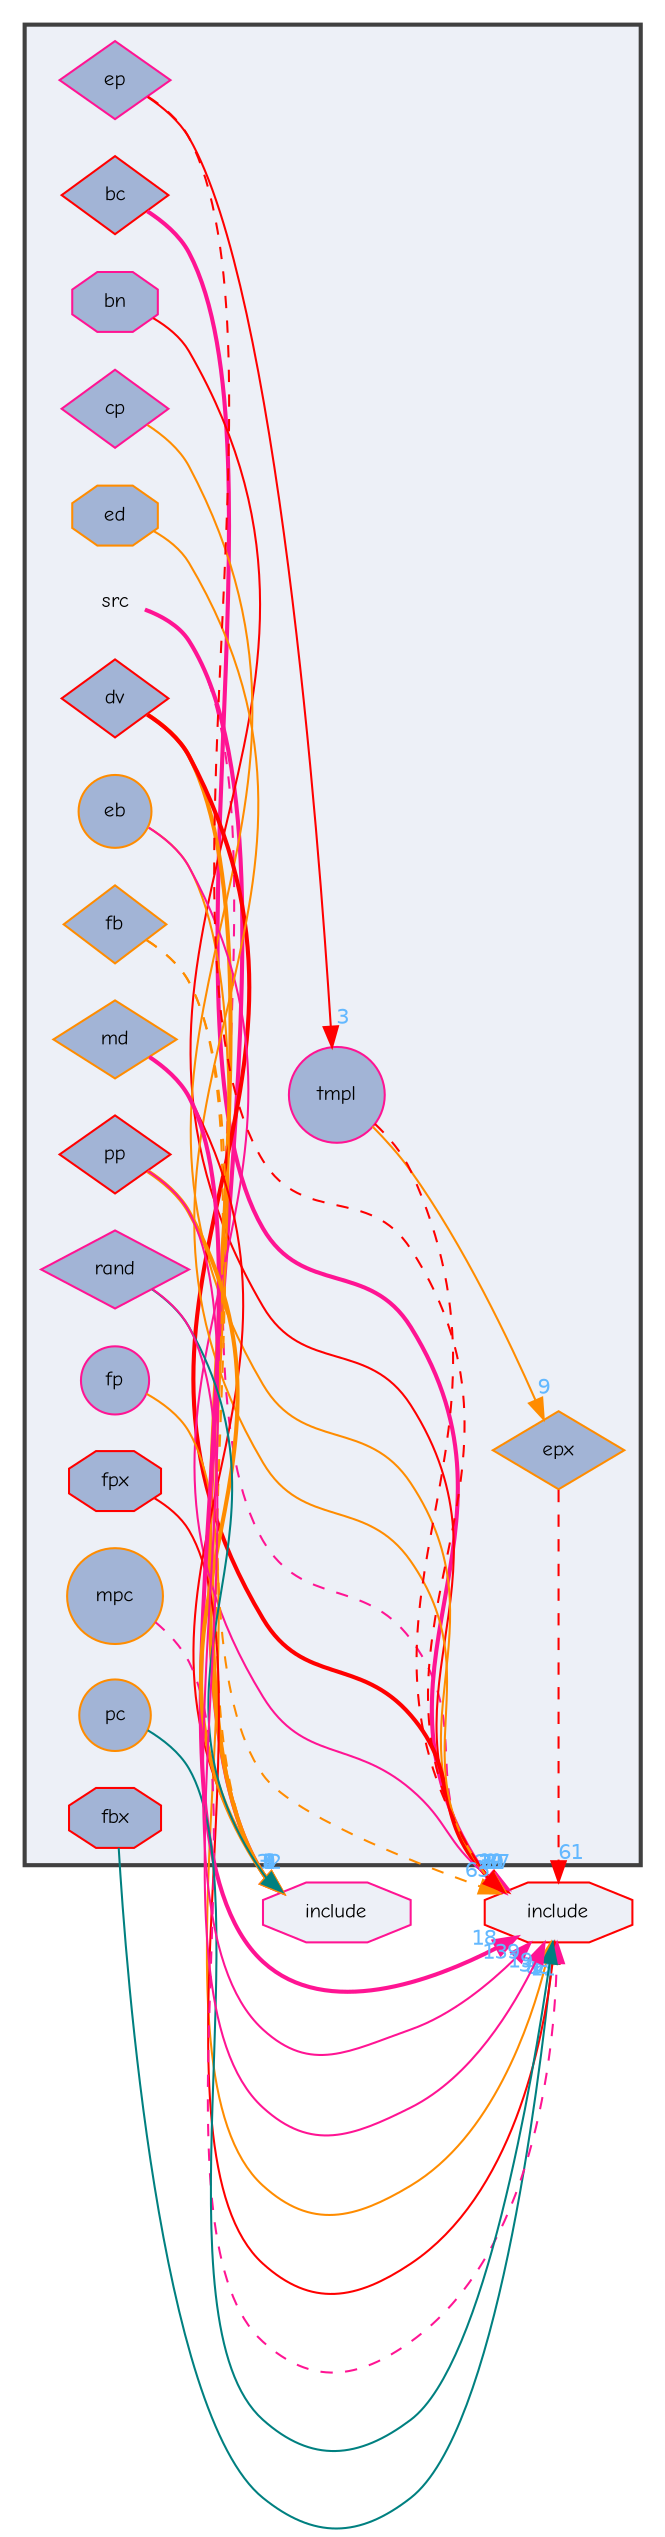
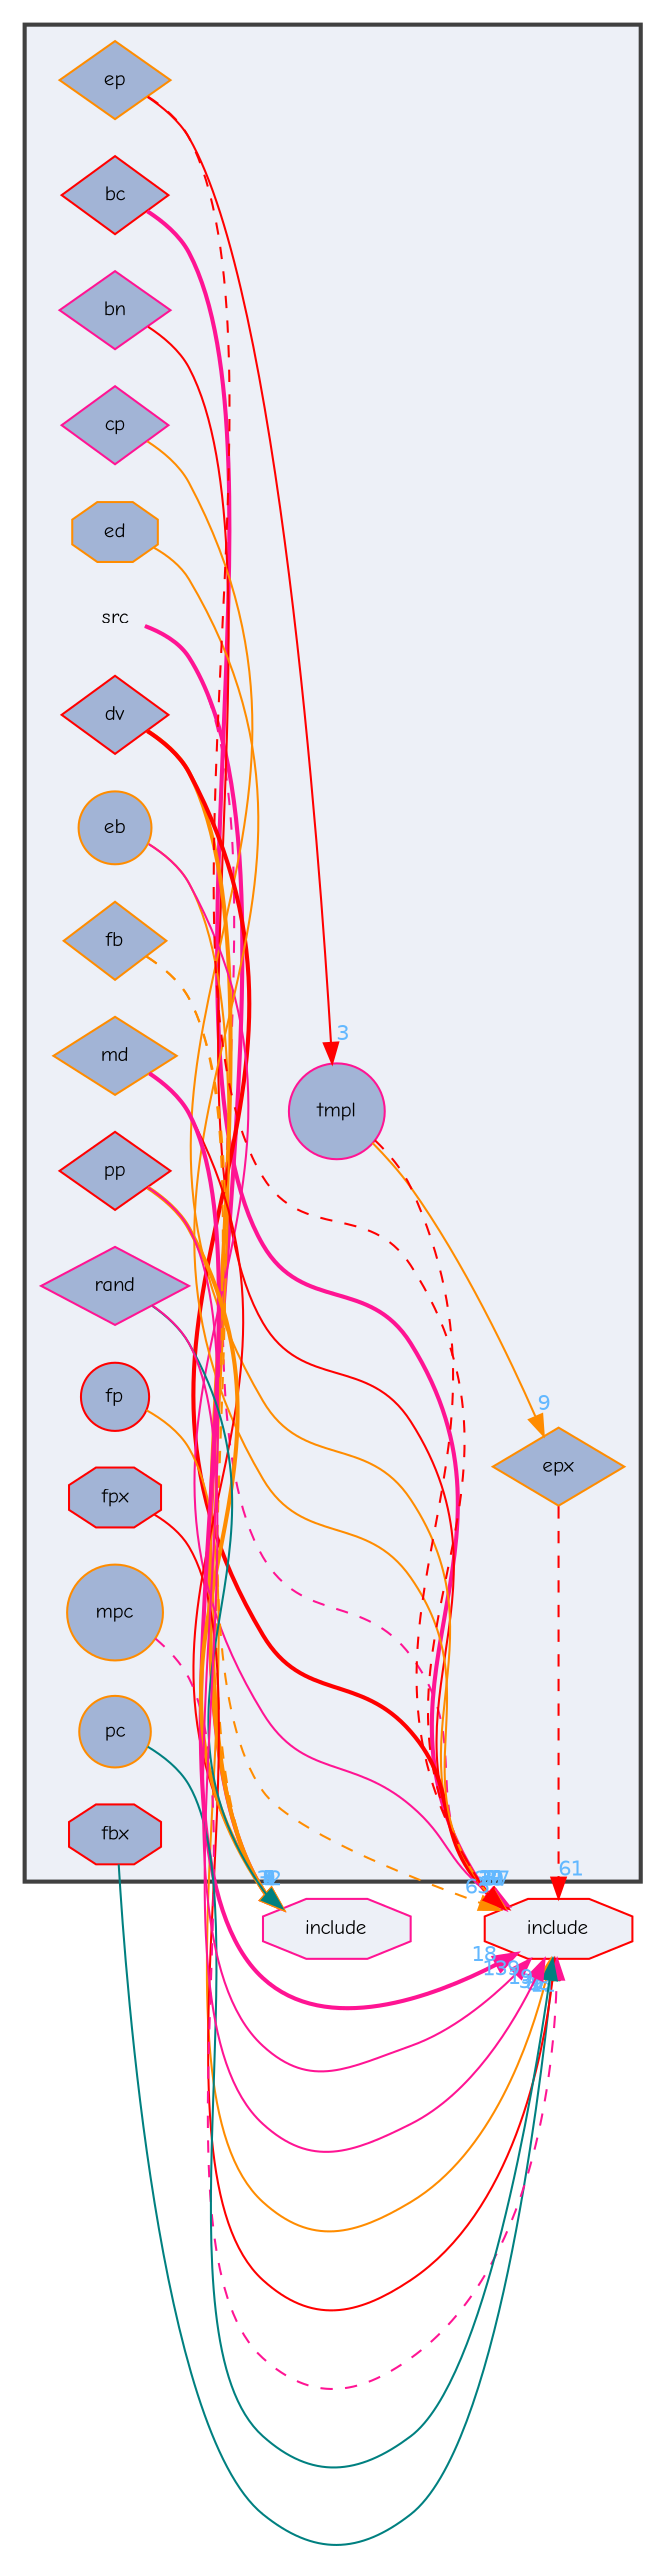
(115, 80) -> (115, 80)
(115, 302) -> (115, 310)
(115, 1380) -> (115, 1397)
